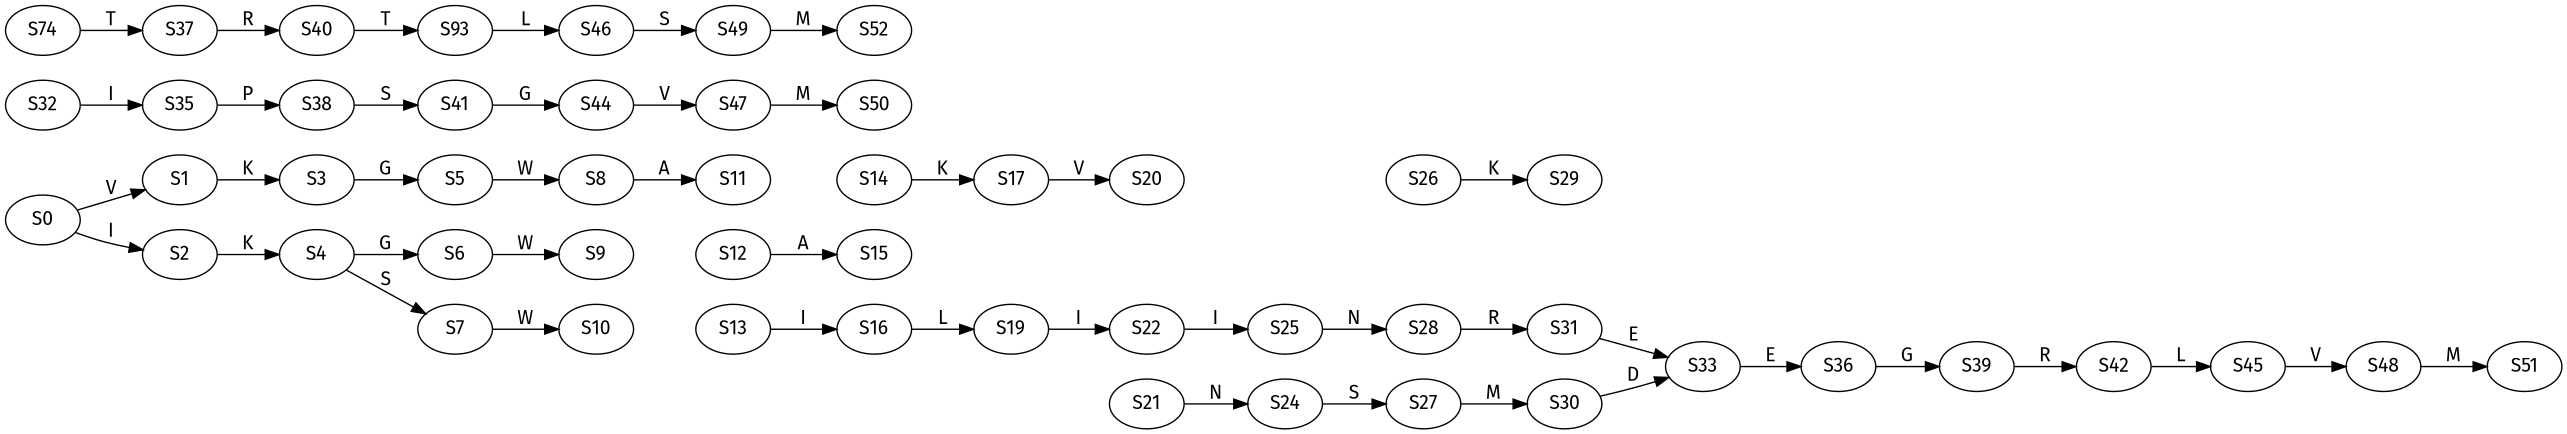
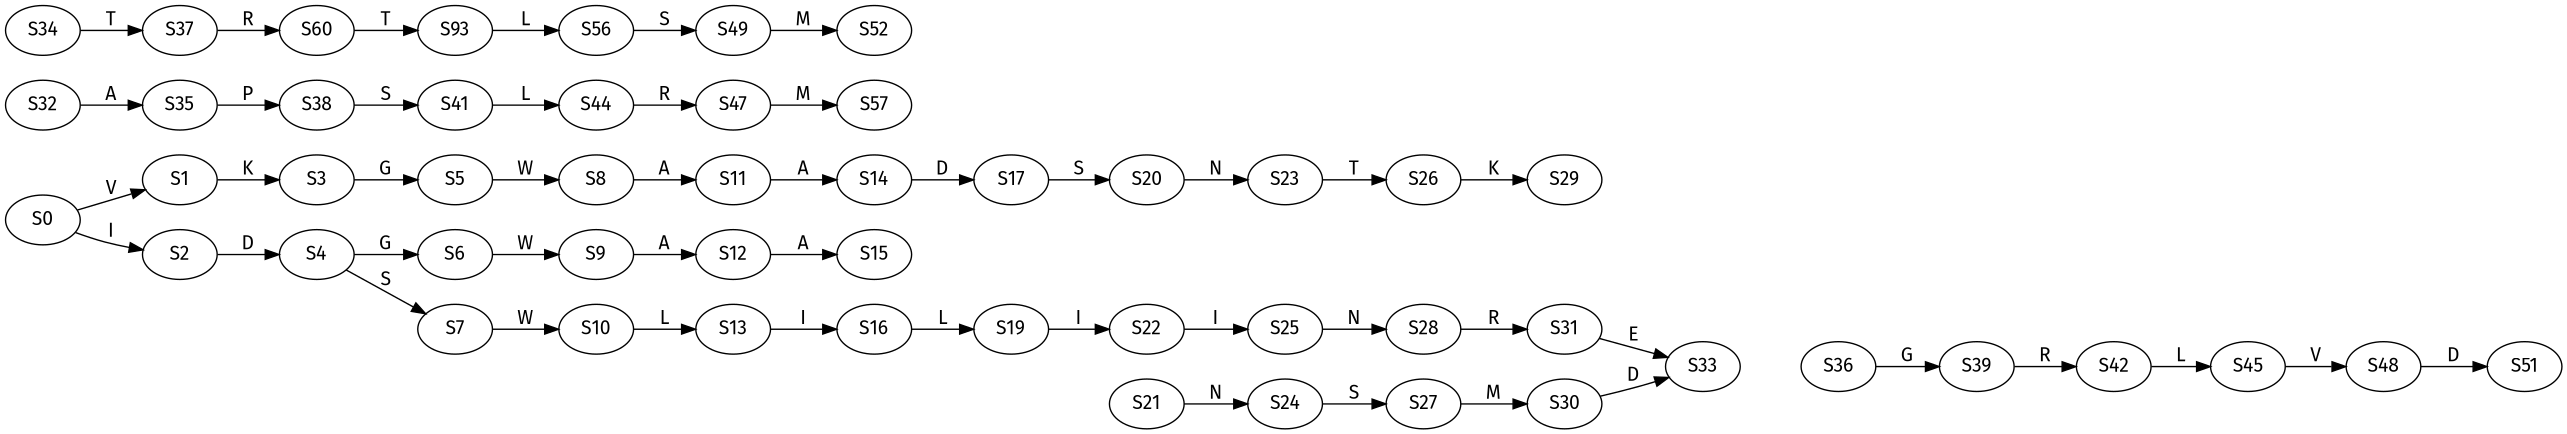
(43, 30) -> (43, 30)
(317, 30) -> (317, 30)
(596, 30) -> (596, 30)
(111, 95) -> (111, 95)
(526, 95) -> (526, 95)
(665, 95) -> (665, 95)
(874, 105) -> (874, 105)
(943, 169) -> (943, 169)
(1079, 169) -> (1079, 169)
none -> (797, 180)
none -> (1285, 180)
(248, 244) -> (248, 244)
none -> (658, 255)
none -> (658, 329)
(2454, 356) -> (2454, 356)
(1764, 367) -> none
